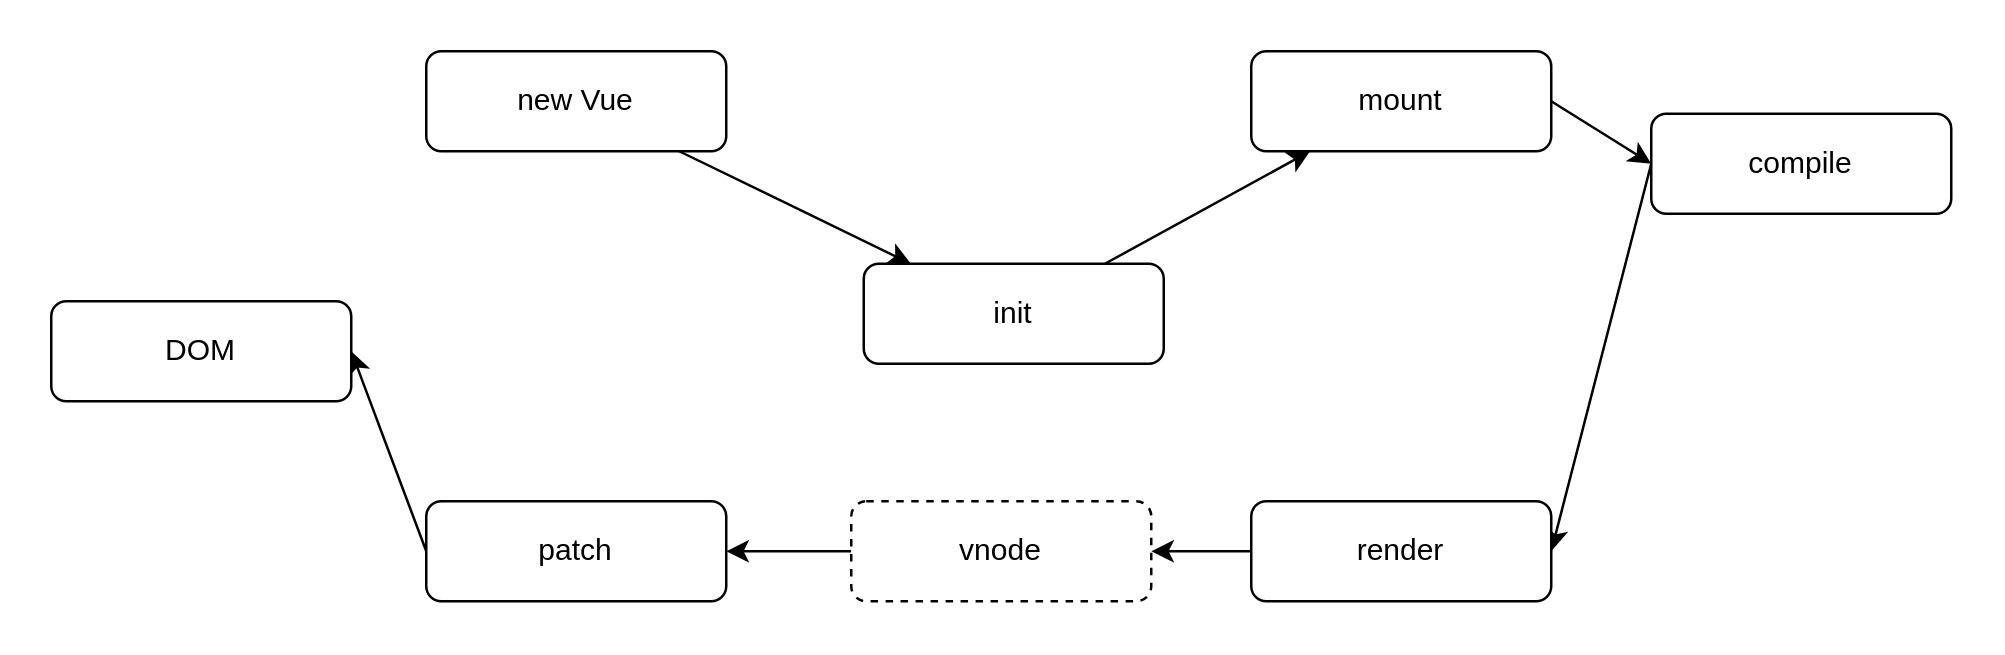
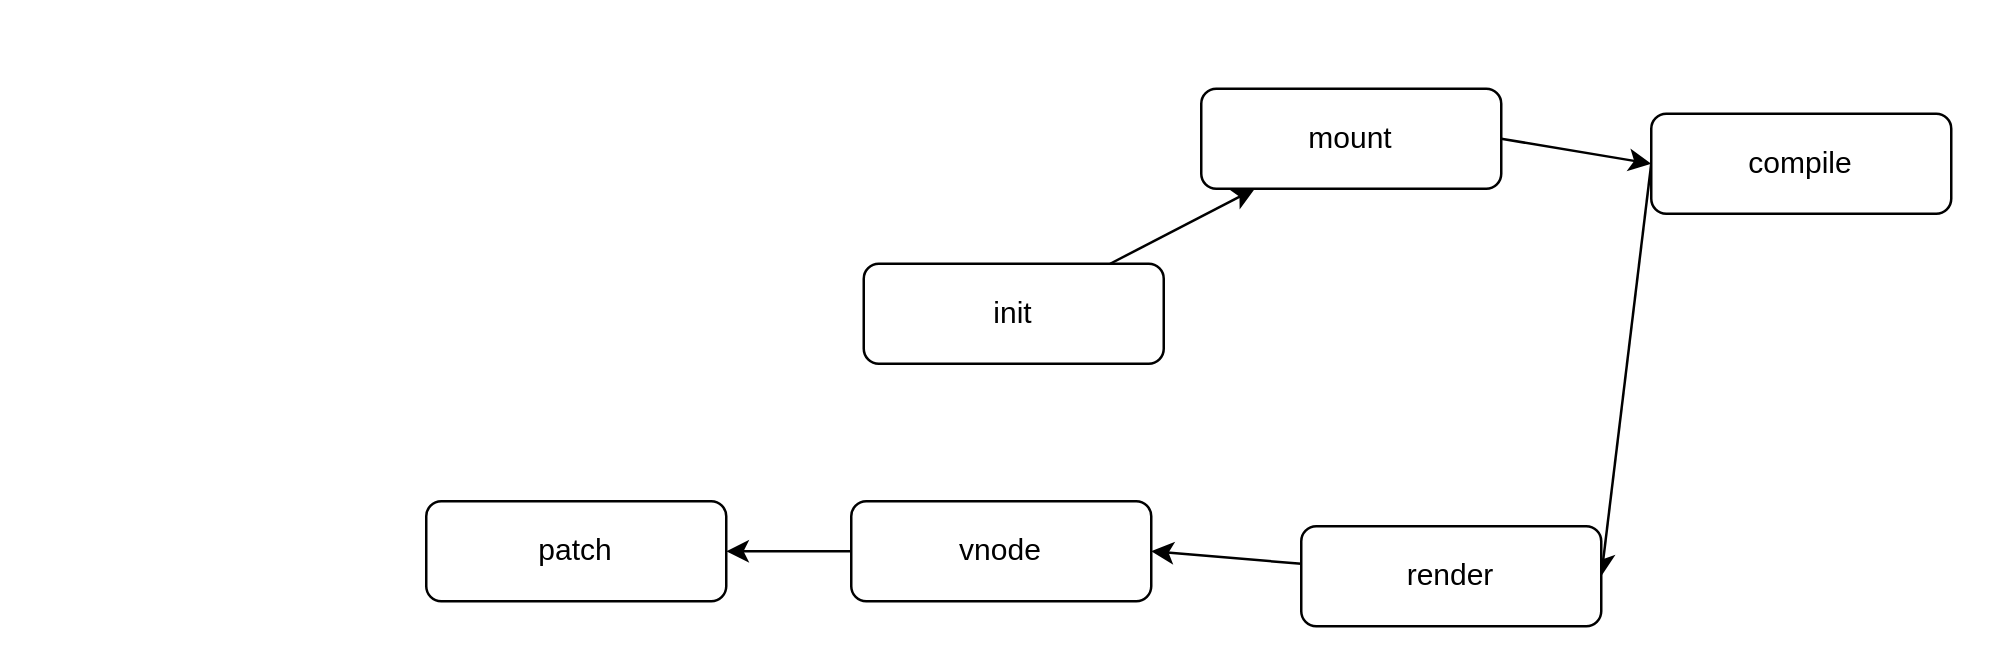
(576, 101) -> none
(1401, 101) -> (1351, 139)
(787, 204) -> none
(201, 351) -> none
(392, 459) -> none
(1001, 551) -> (1001, 551)
(1401, 551) -> (1451, 576)
